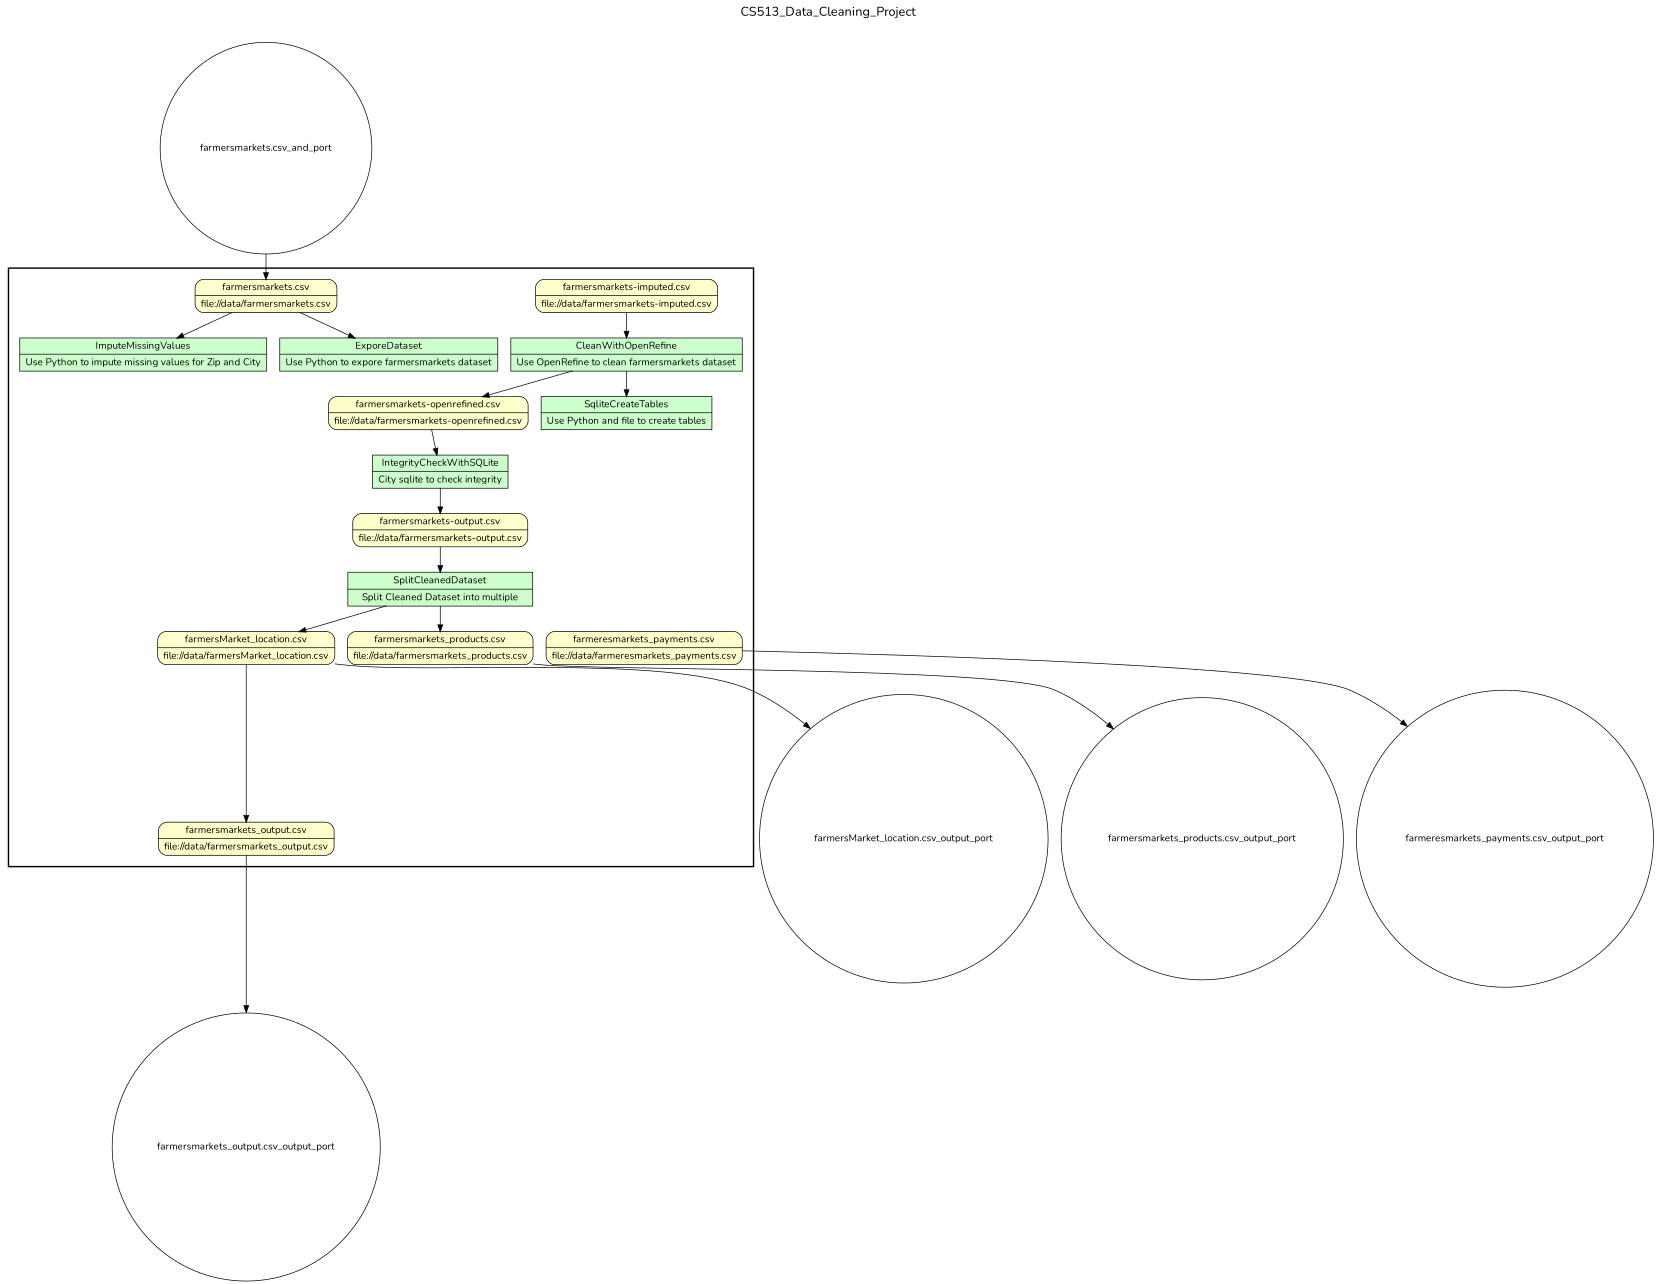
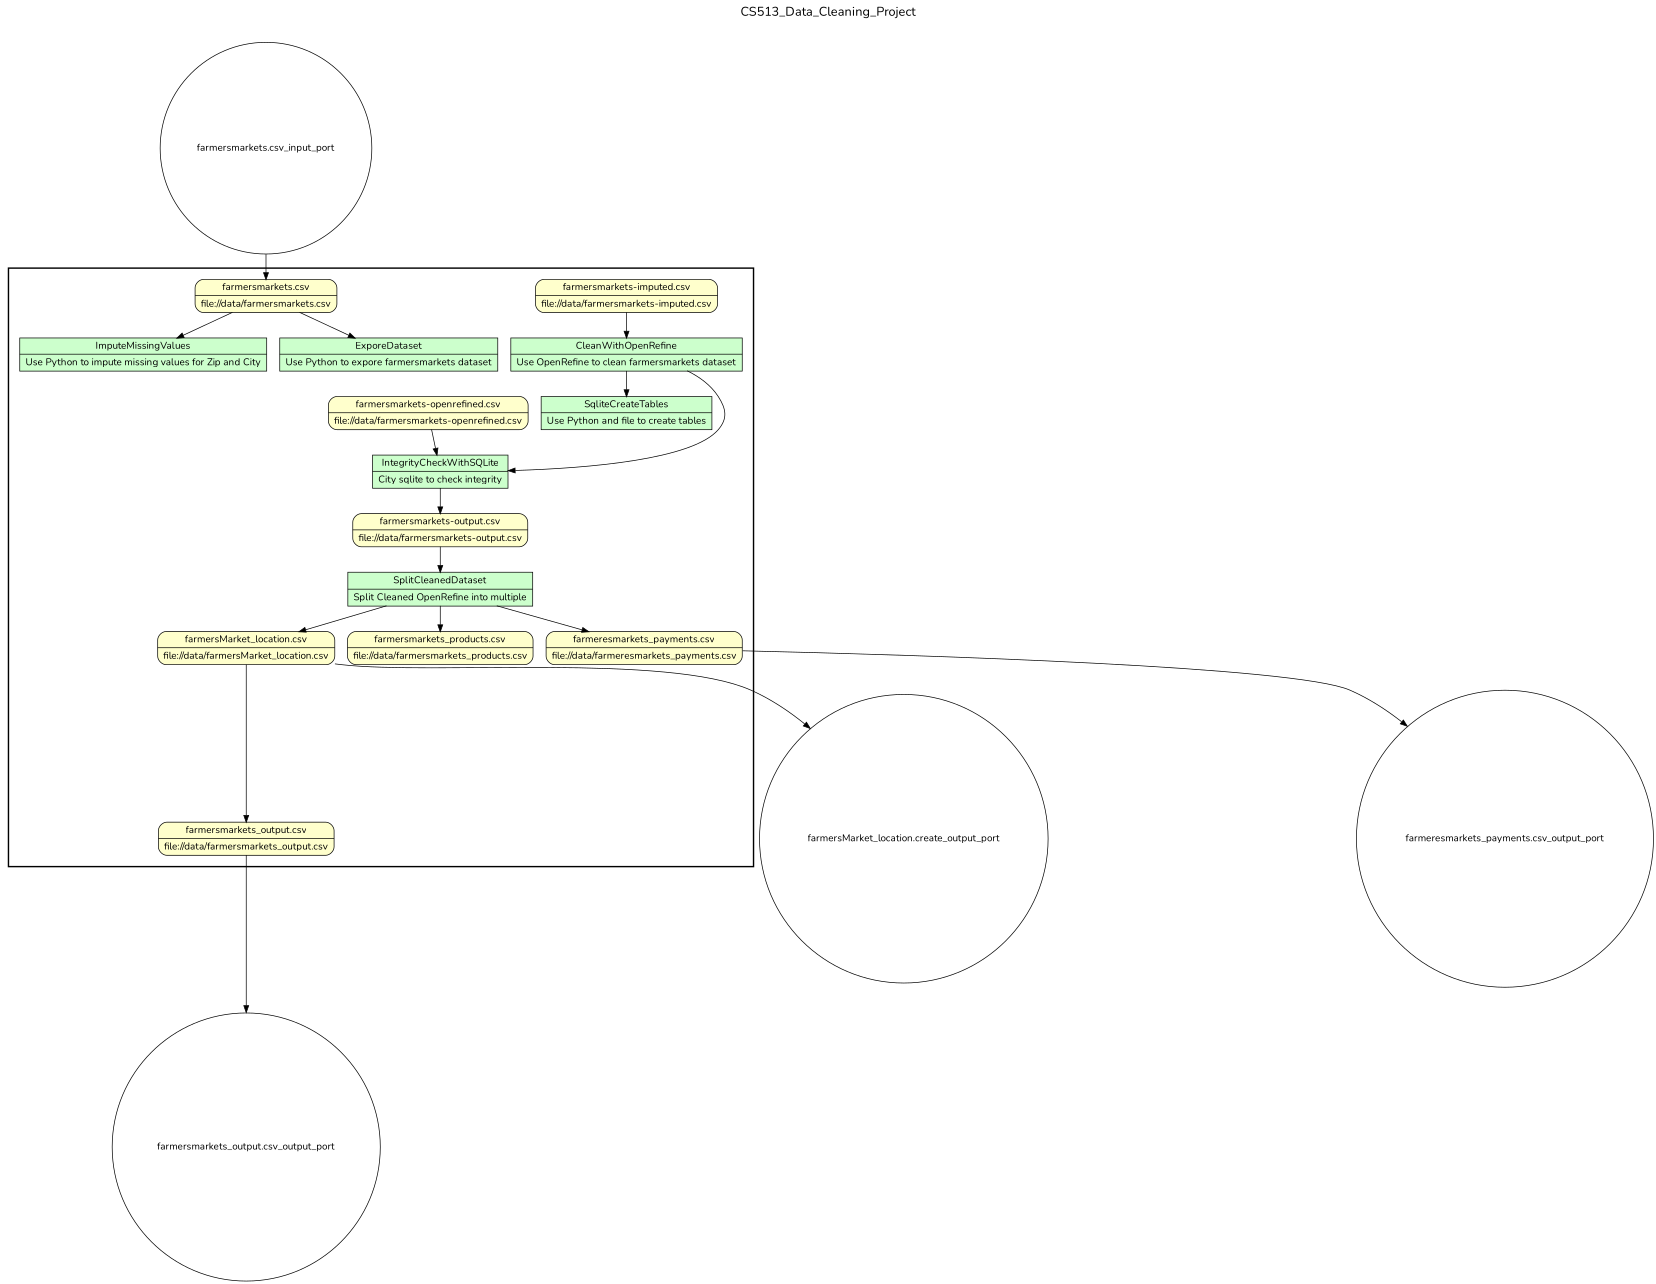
(266, 148) -> (266, 148)
(531, 383) -> (658, 456)
(440, 597) -> (440, 597)
none -> (539, 618)
(904, 839) -> (904, 839)
(1202, 839) -> none
